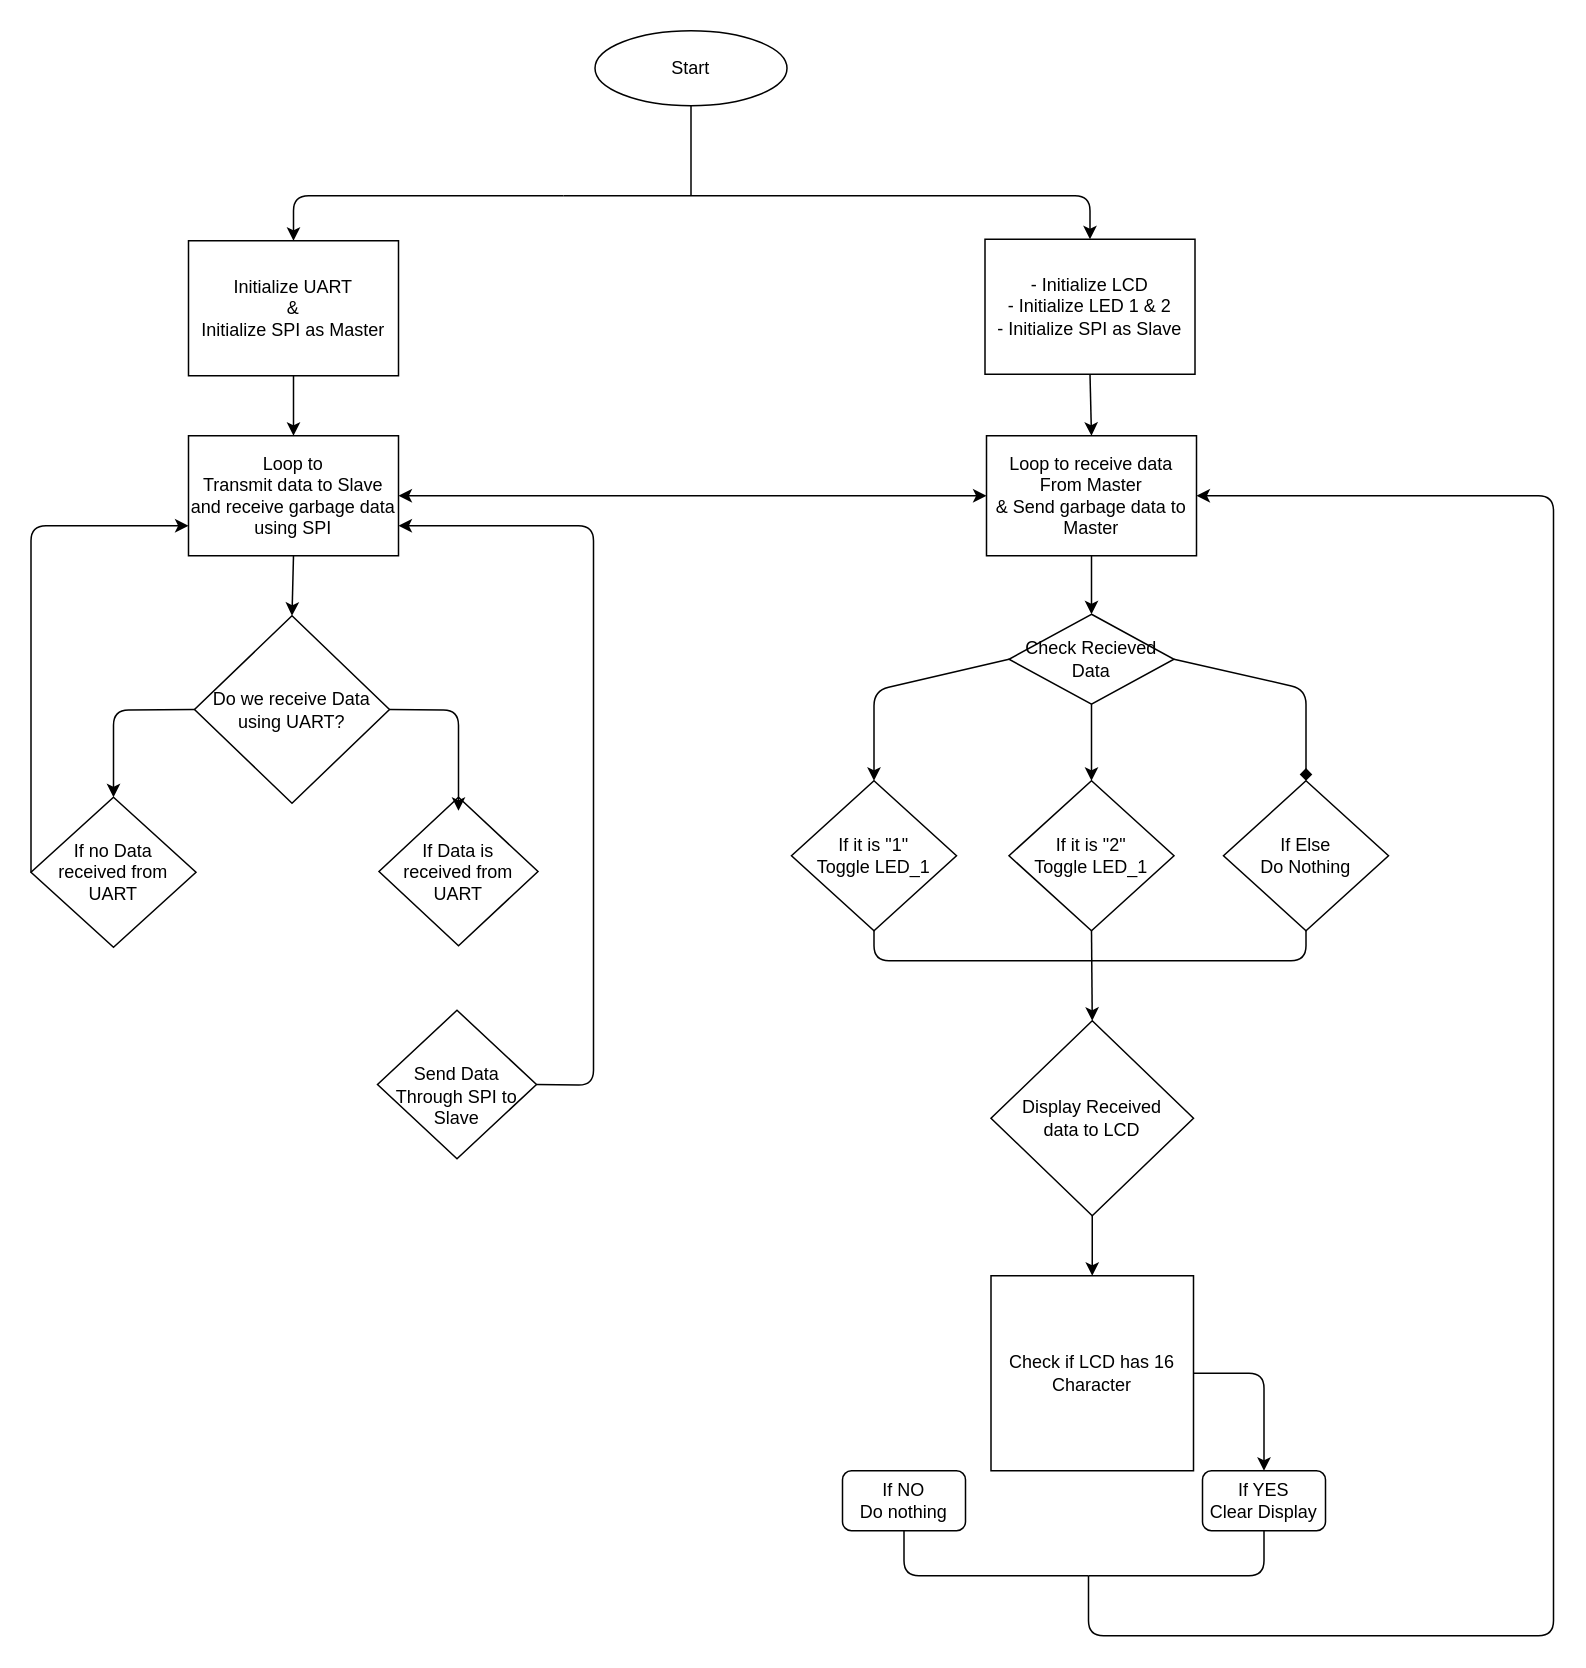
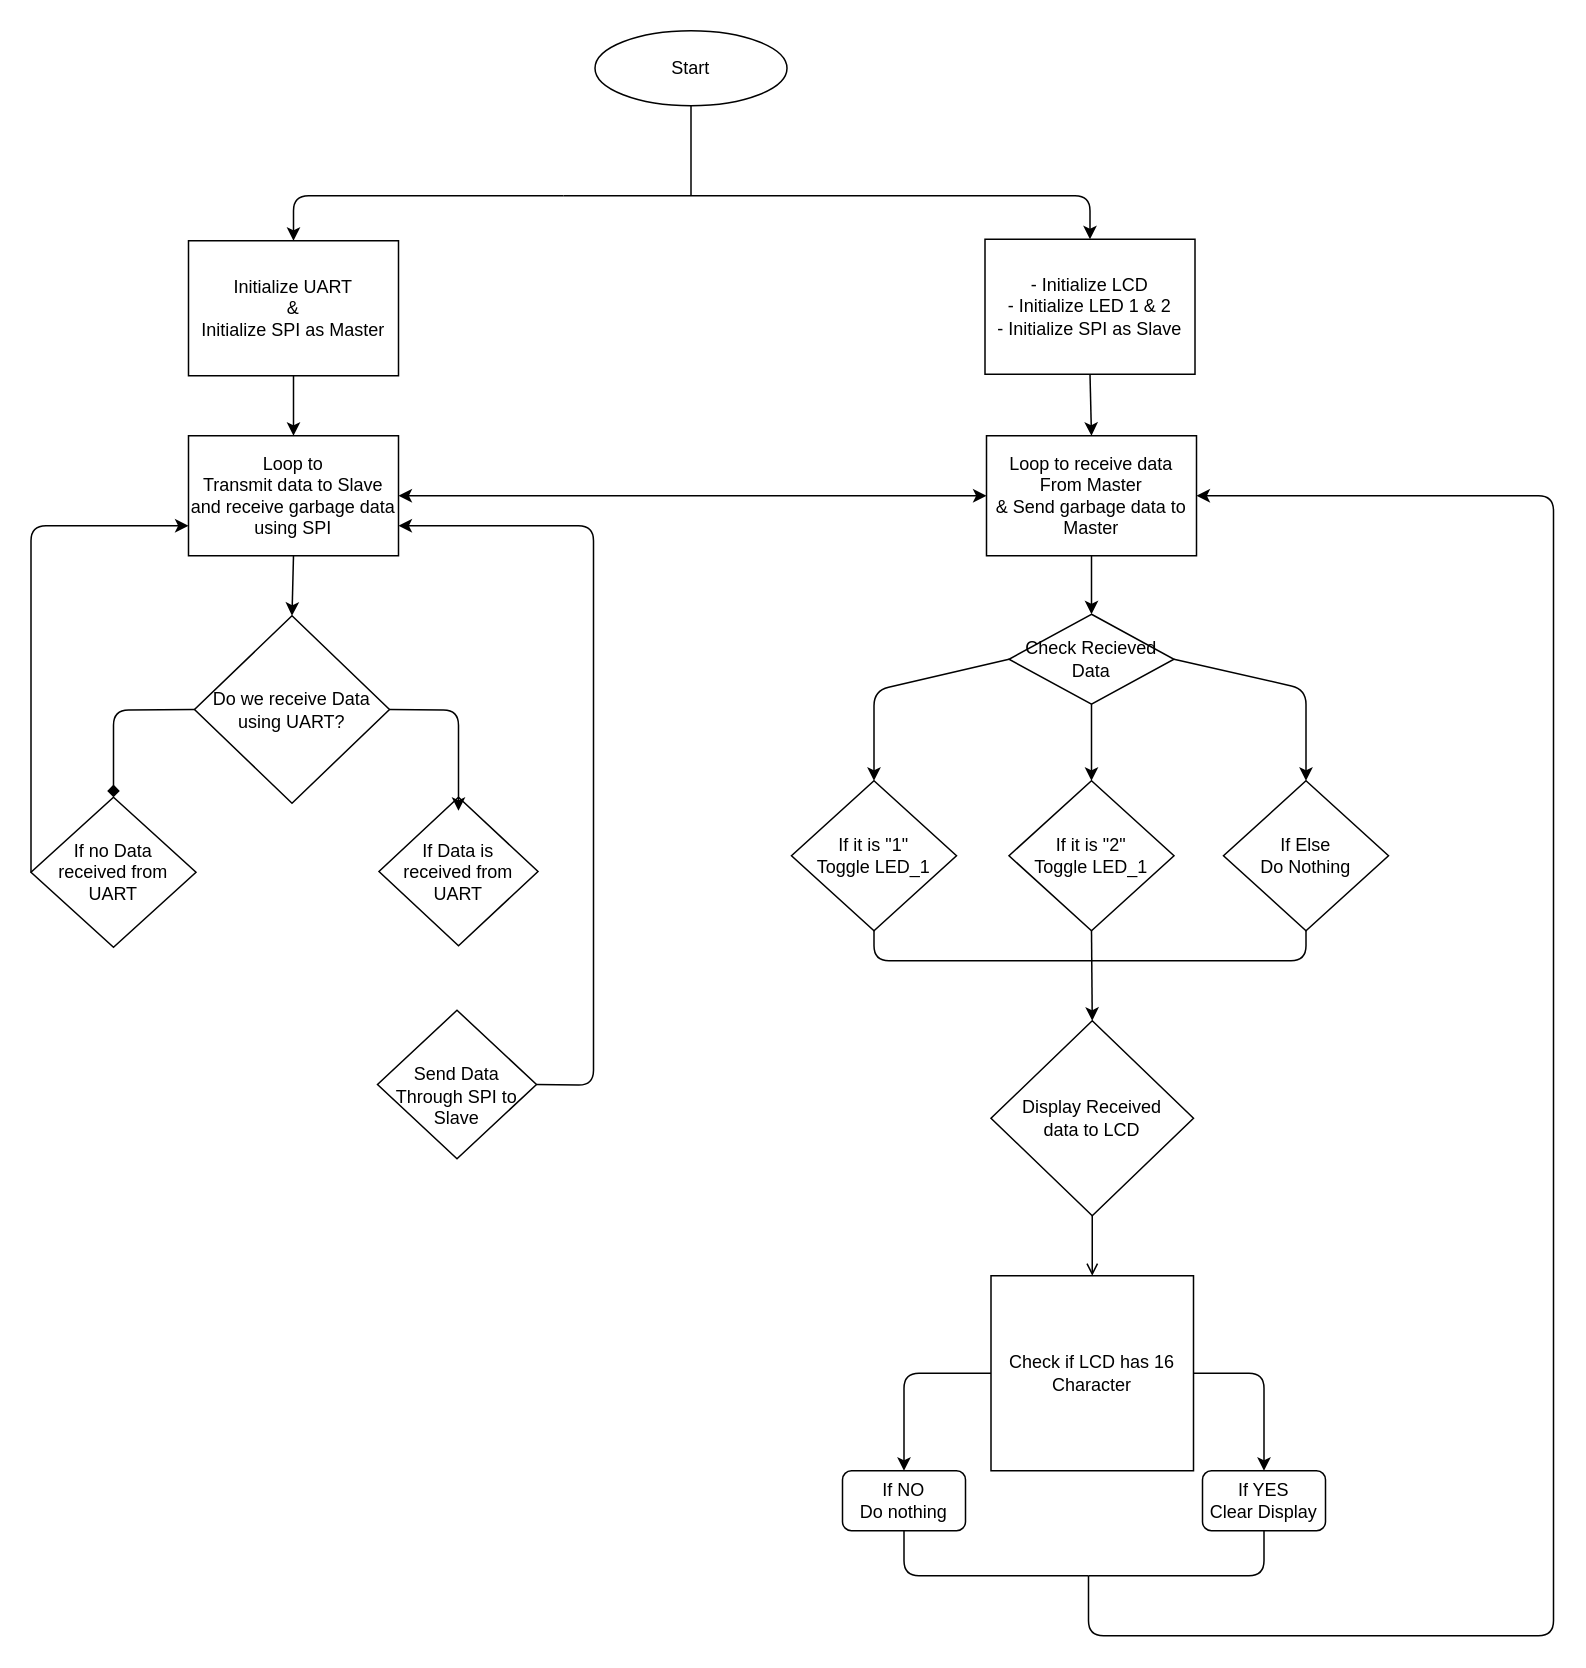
(1306, 768) -> (1306, 769)
(113, 785) -> (113, 784)
(1092, 1264) -> (1092, 1266)
none -> (908, 1377)
